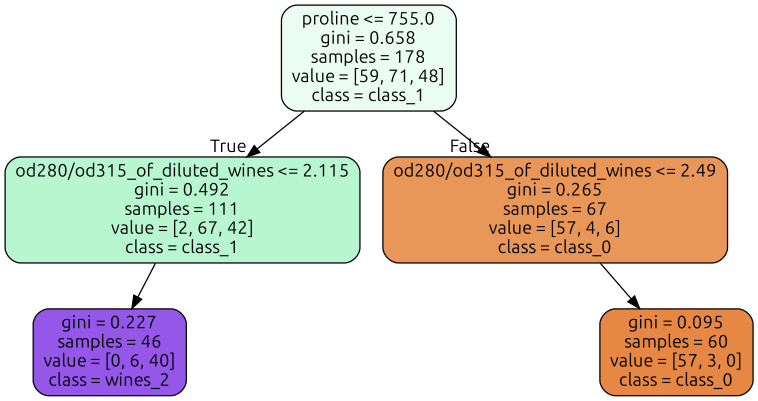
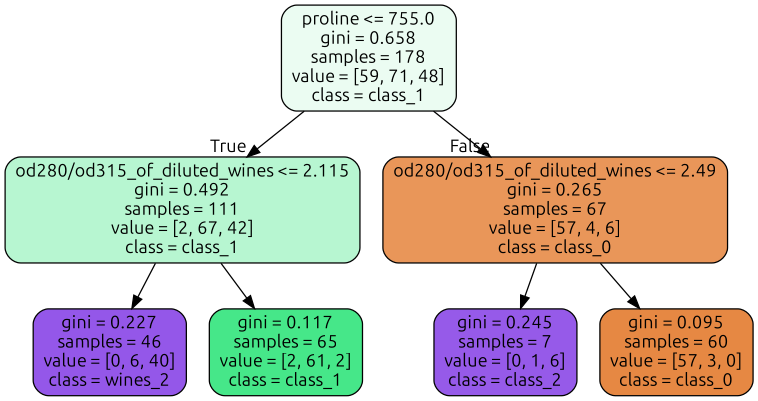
none -> (286, 352)
none -> (505, 352)
